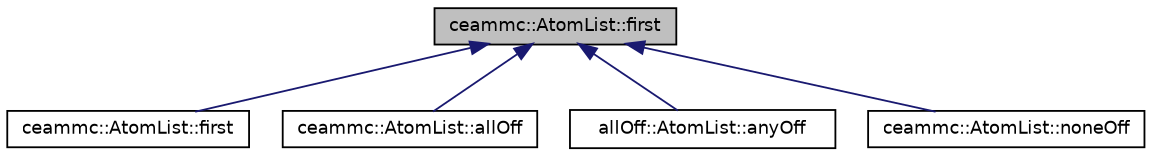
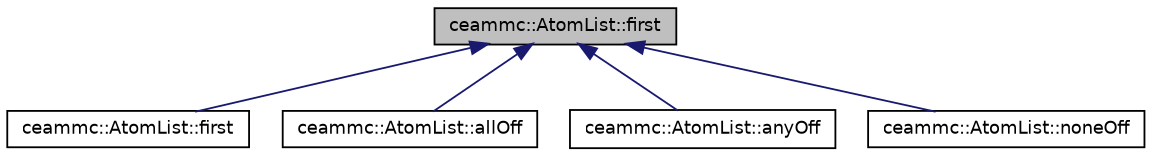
(703, 129) -> (703, 129)
